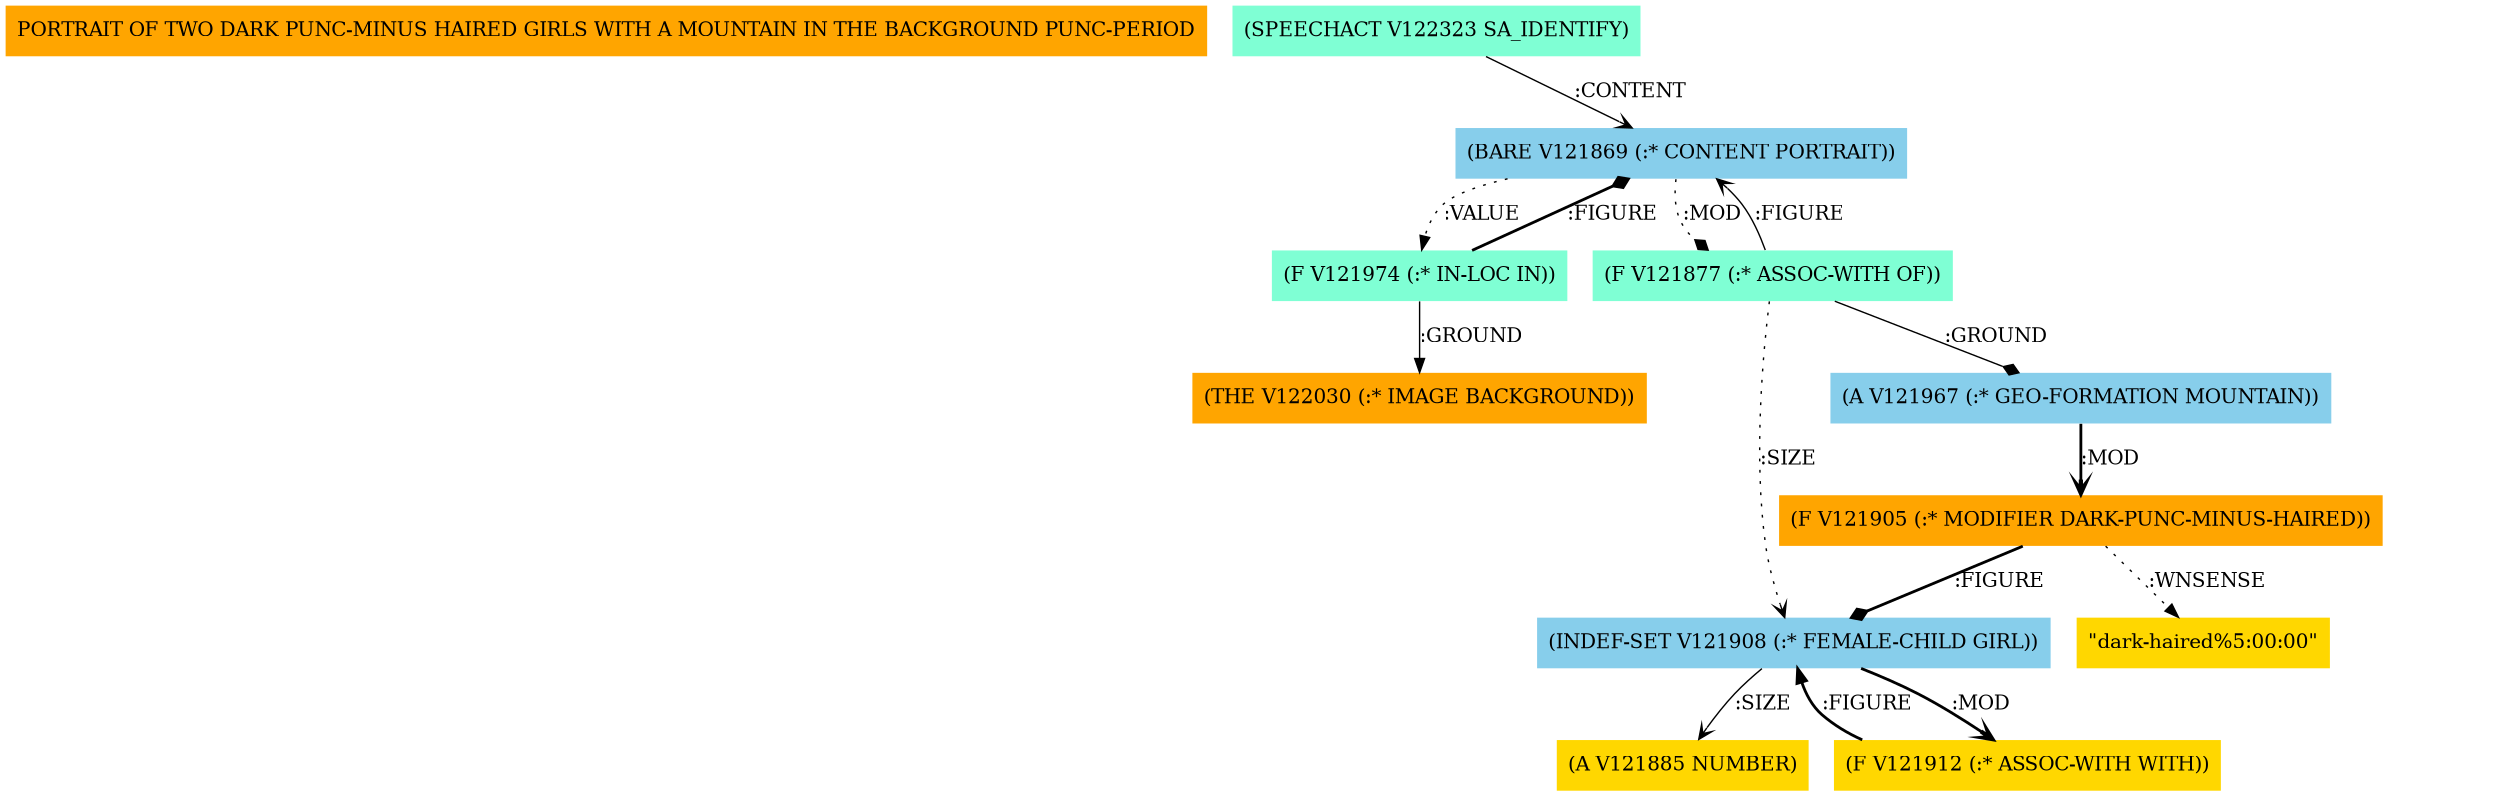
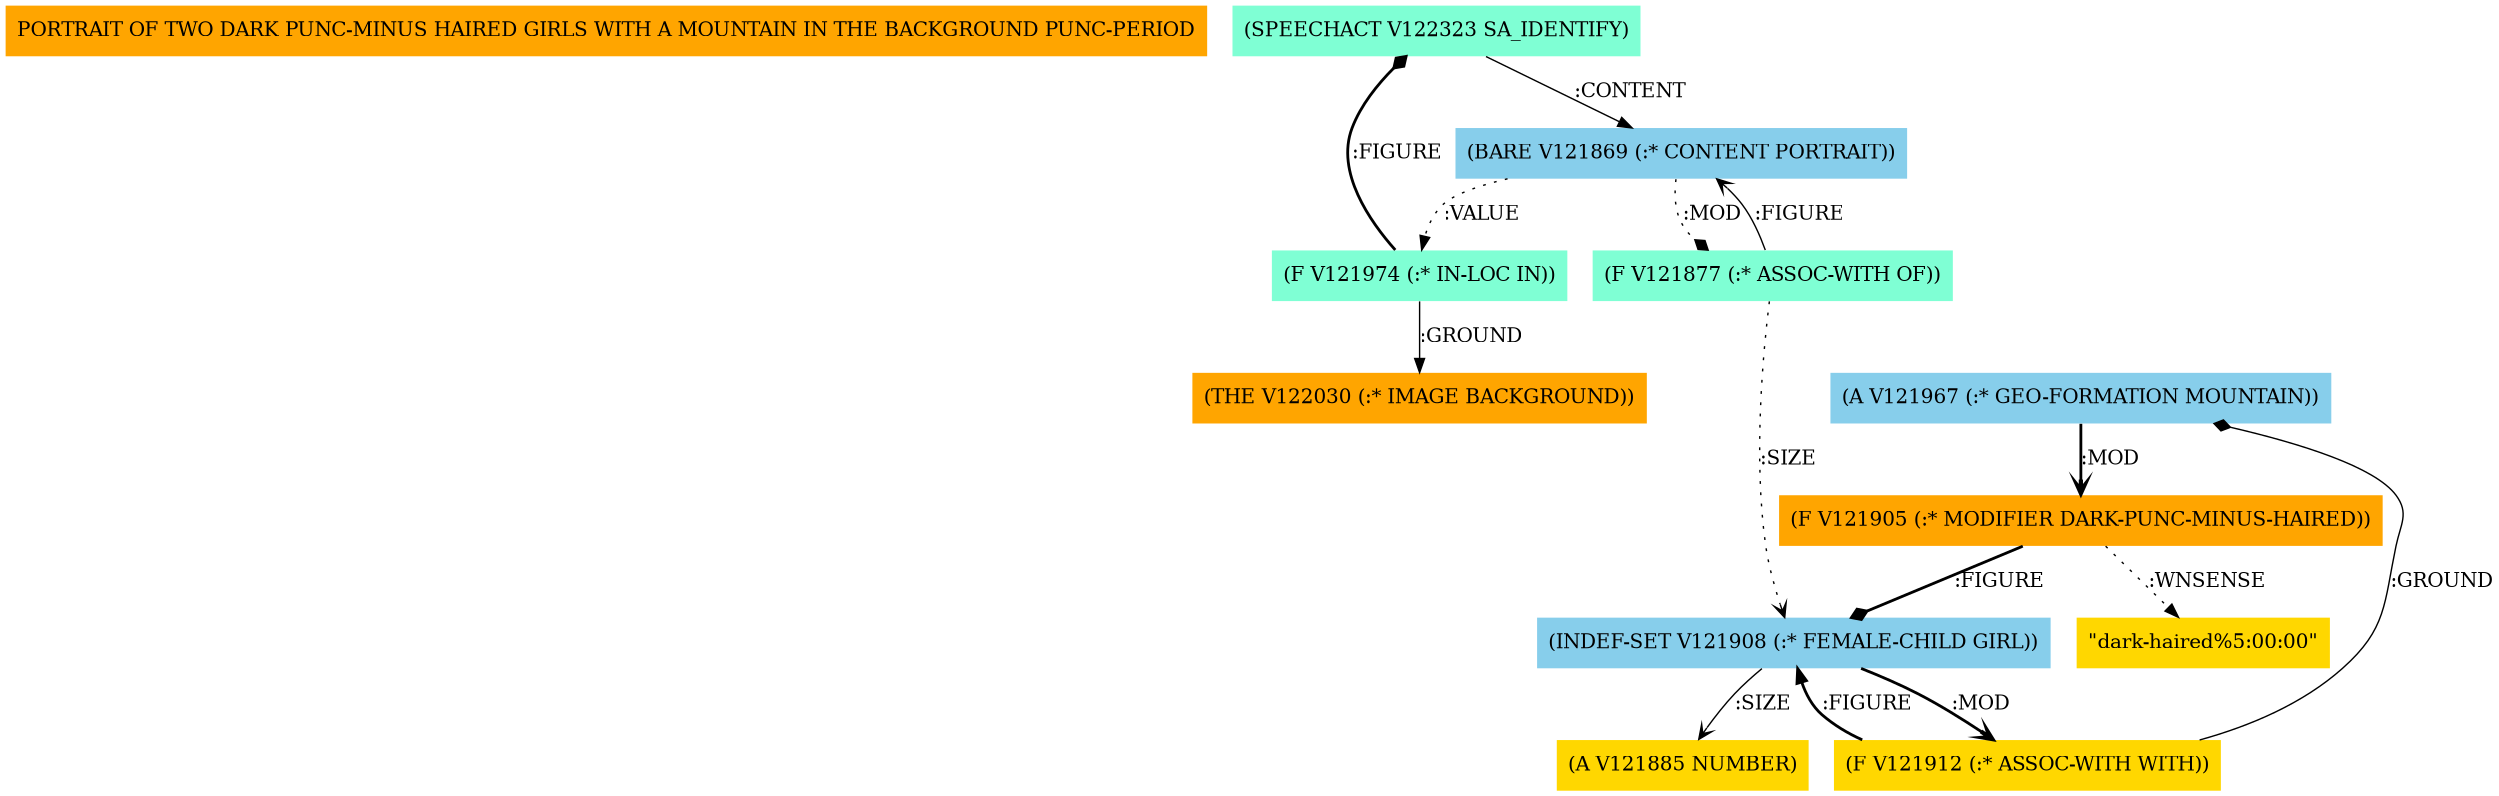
(1553, 89) -> (1553, 89)
(1542, 218) -> (1348, 159)
(1919, 334) -> (2390, 577)
